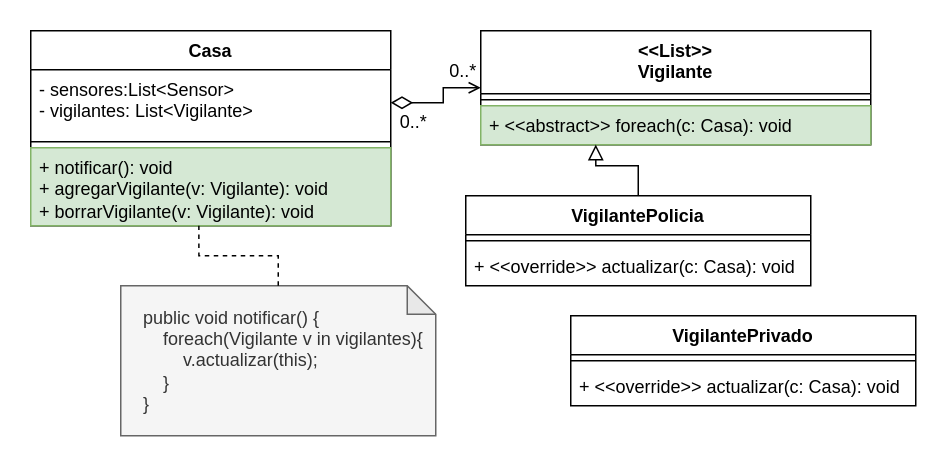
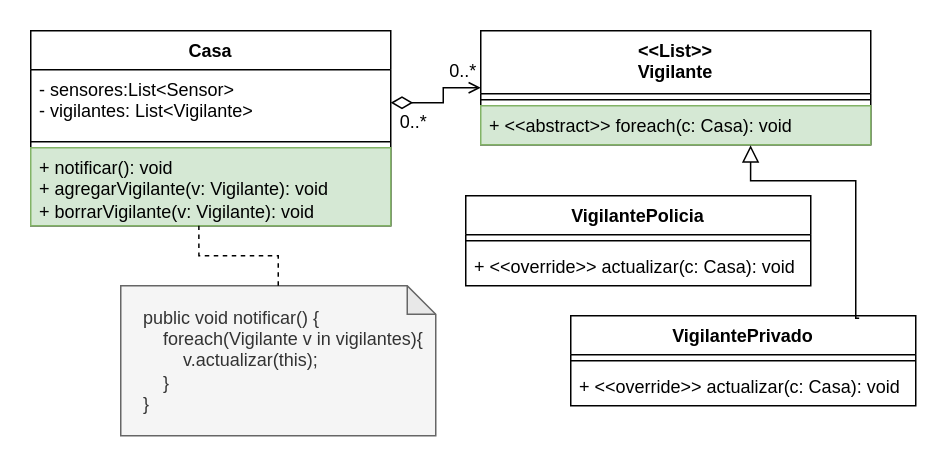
(630, 166) -> none
none -> (856, 190)
